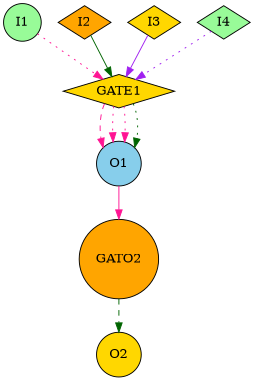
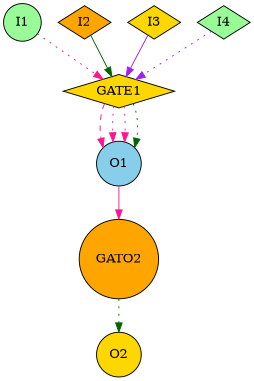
(119, 311) -> (119, 311)
